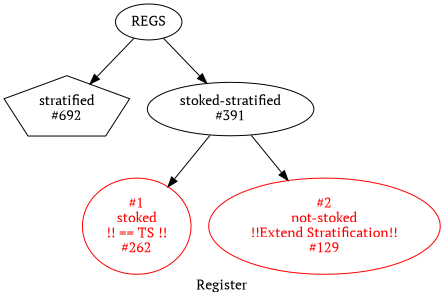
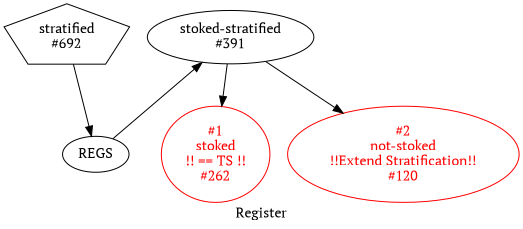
(116, 57) -> (81, 95)
(324, 226) -> (403, 154)
